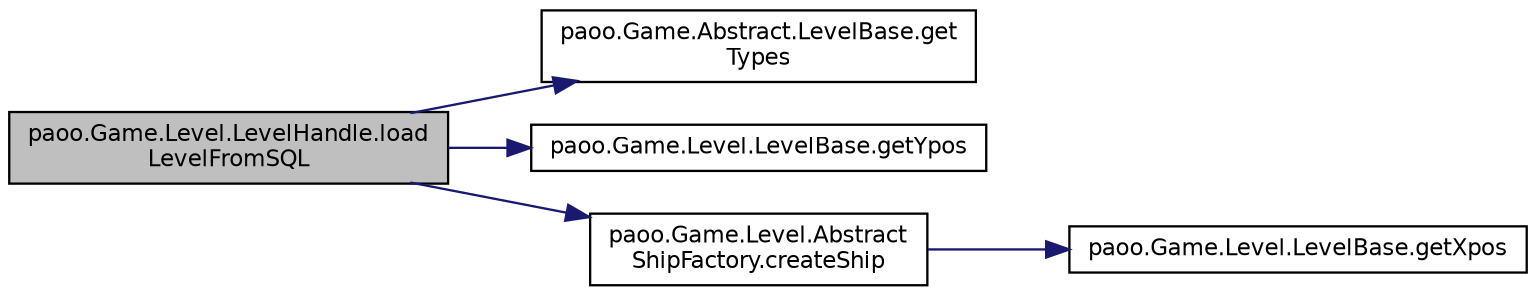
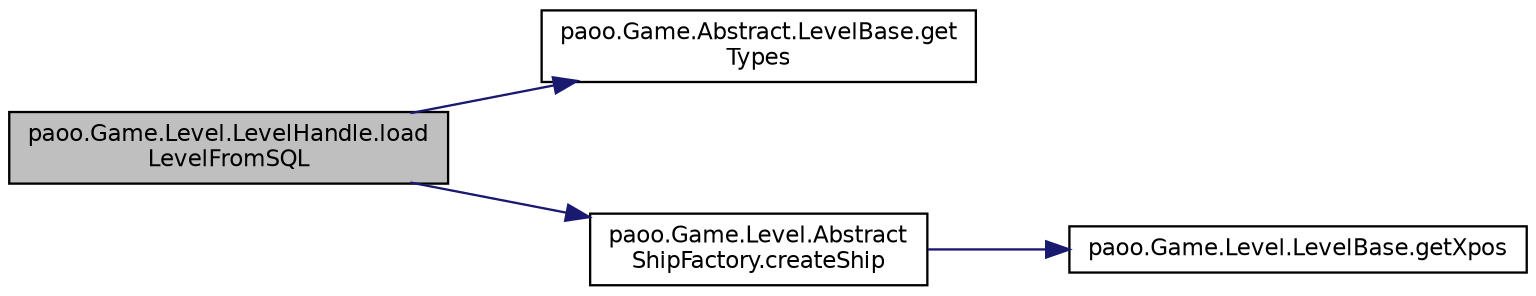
(759, 148) -> none
